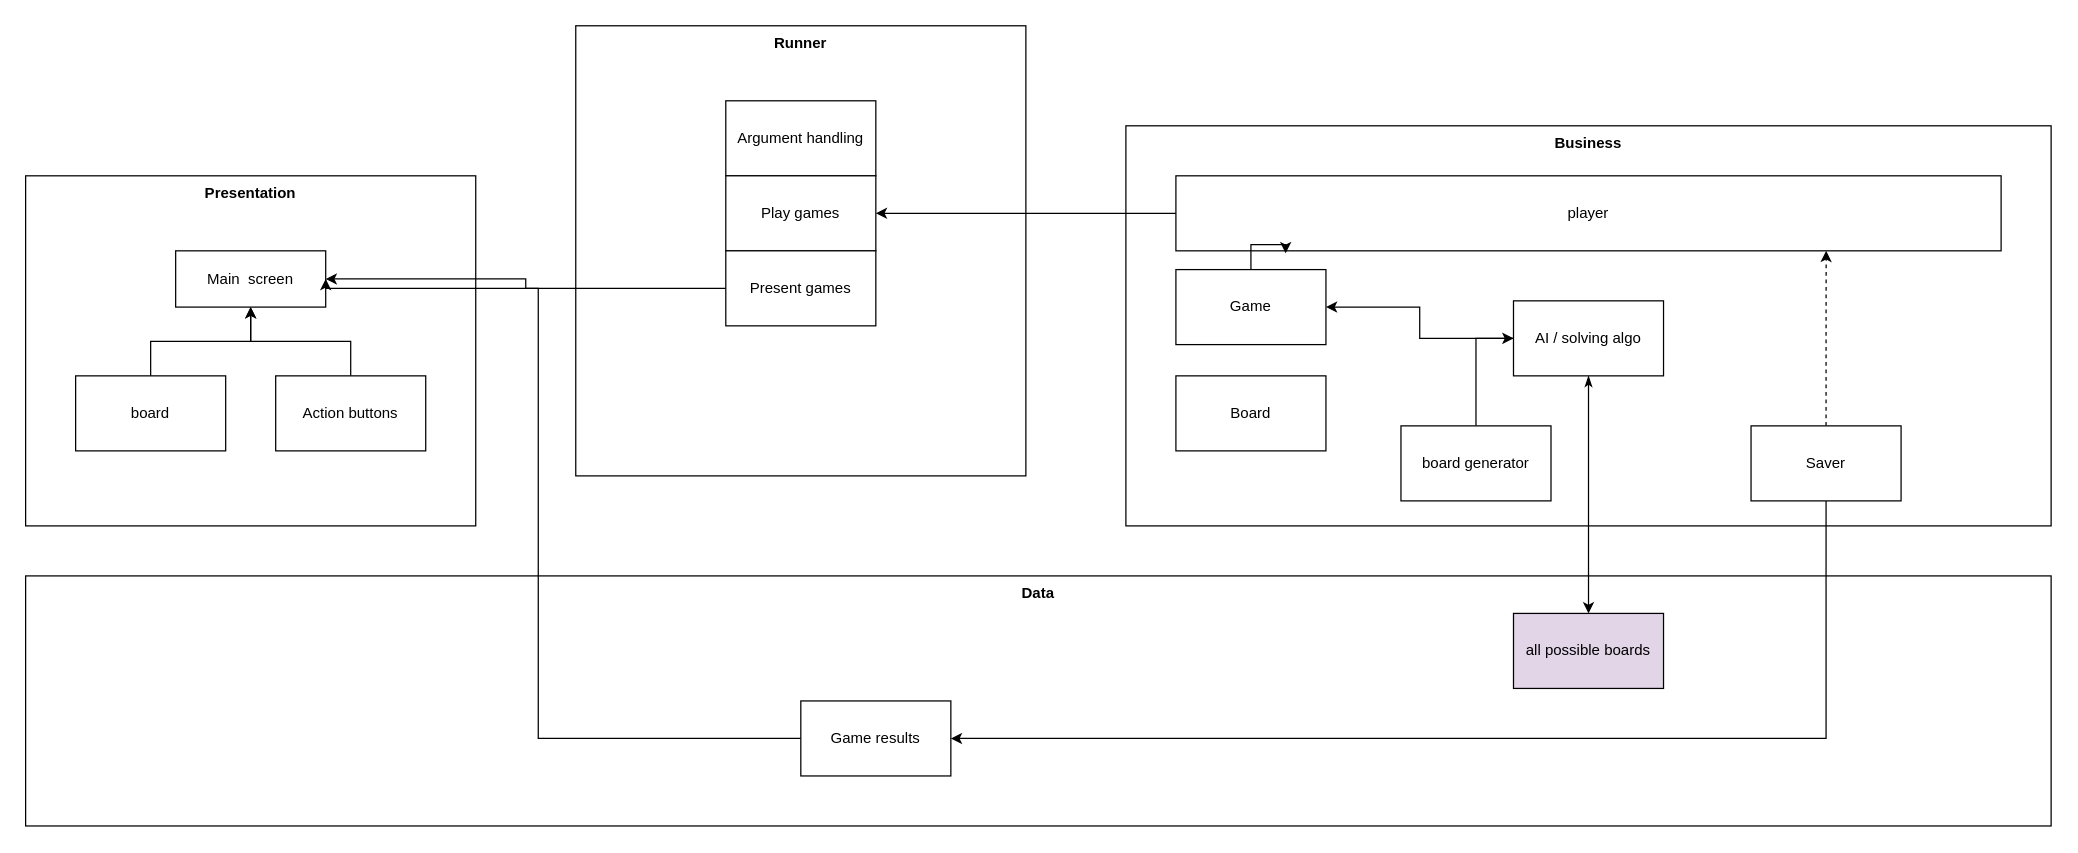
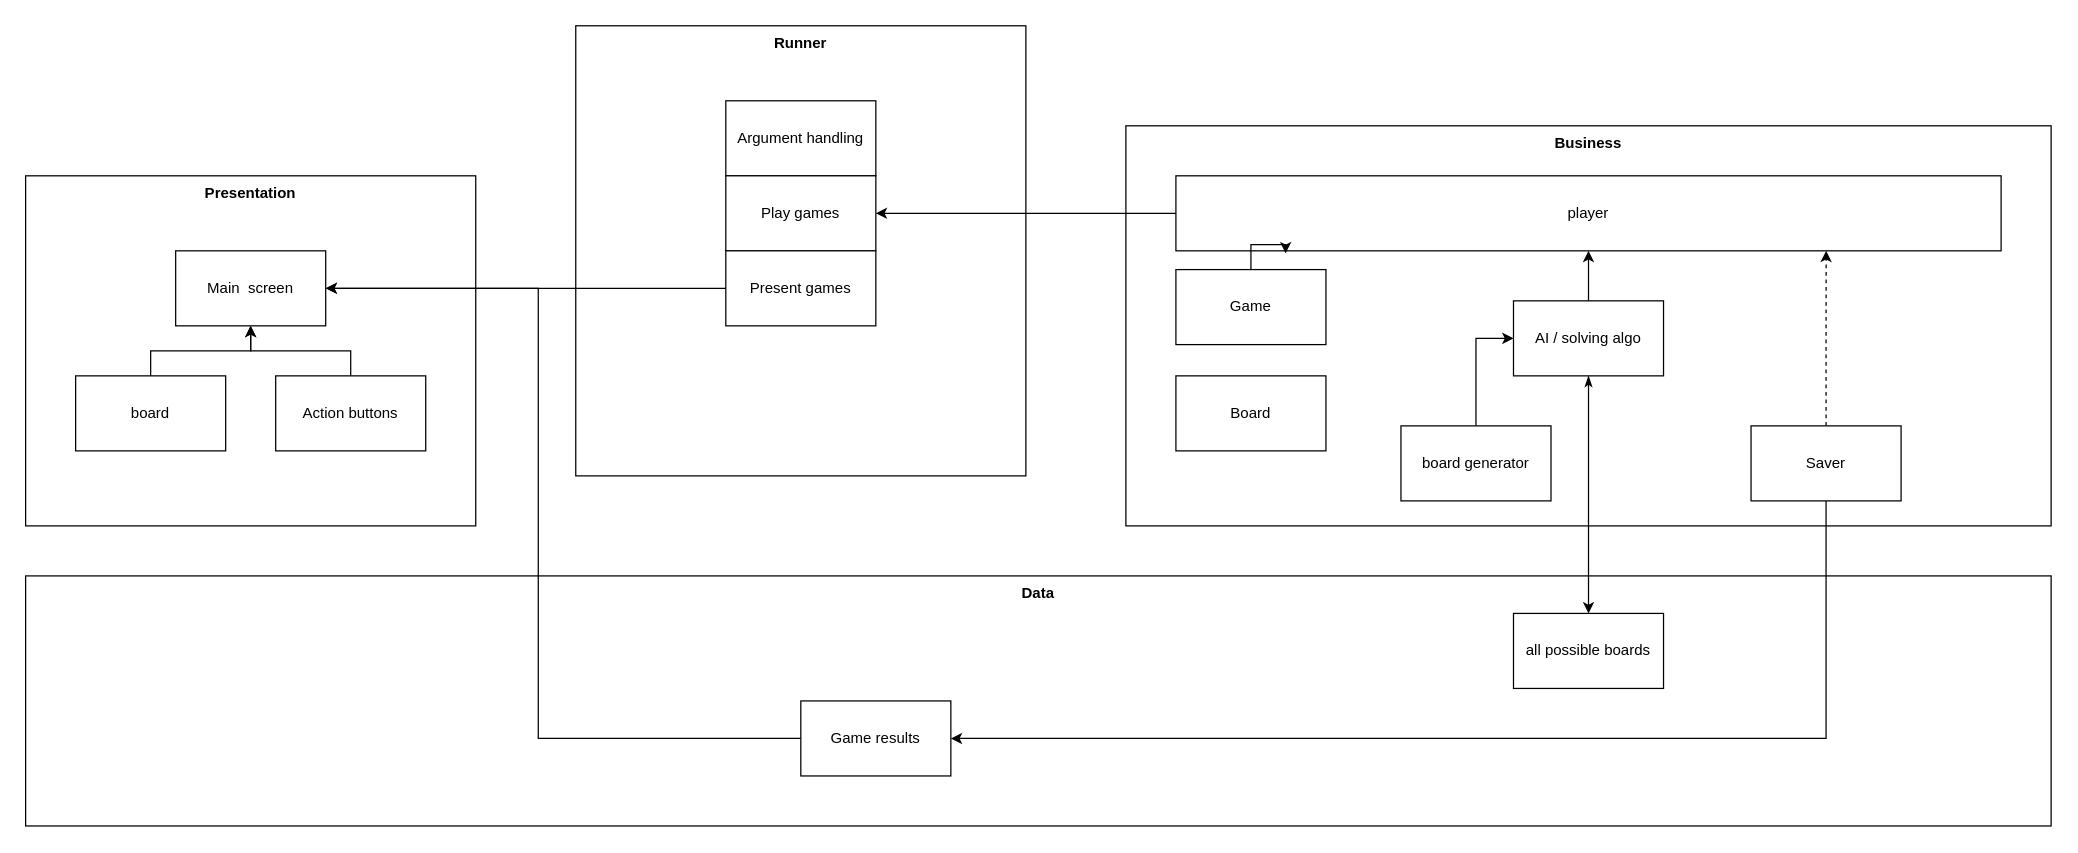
(251, 279) -> (251, 288)
(1418, 307) -> (1588, 280)
(1588, 651) -> (1588, 651)
